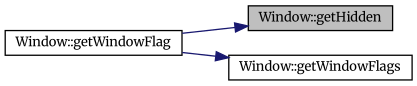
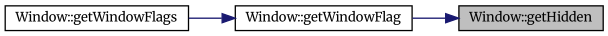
(199, 54) -> (205, 18)
